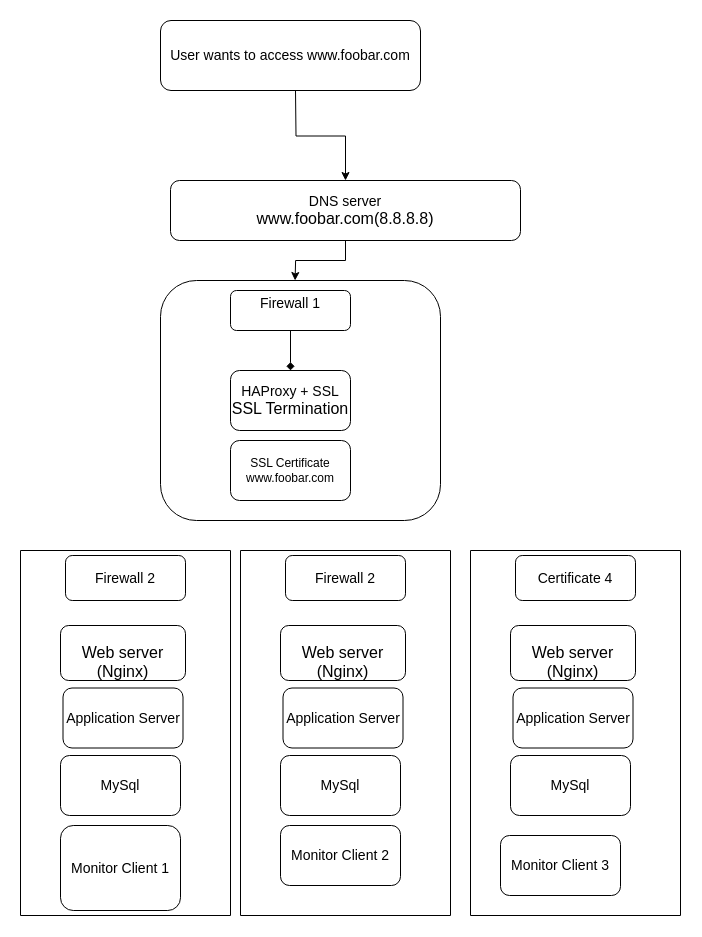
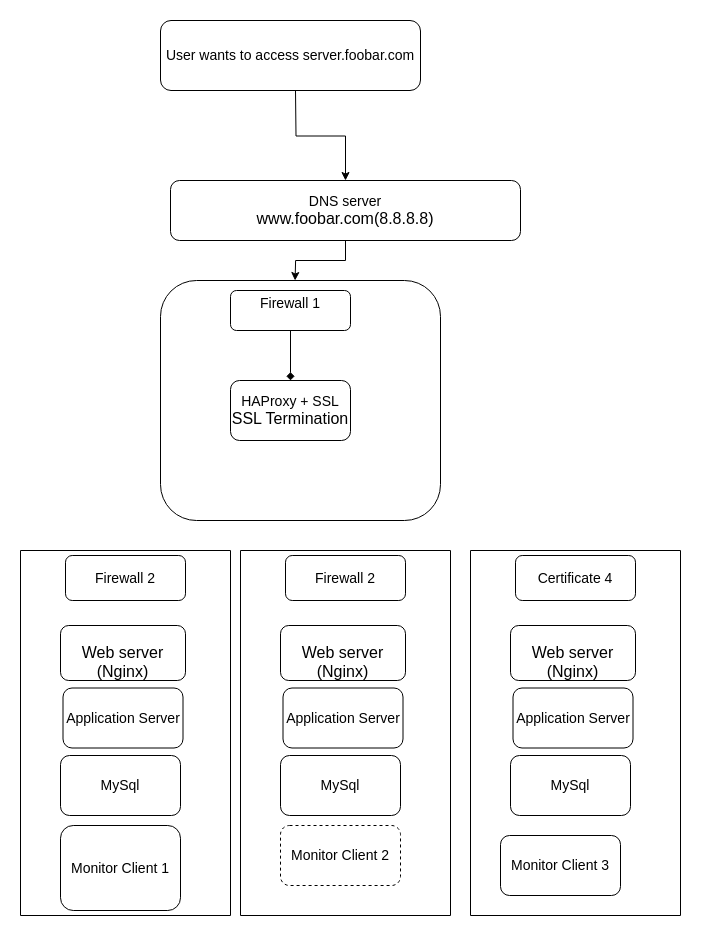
(291, 56) -> (291, 56)
(291, 401) -> (291, 411)
(291, 471) -> none
(341, 856) -> (341, 856)
